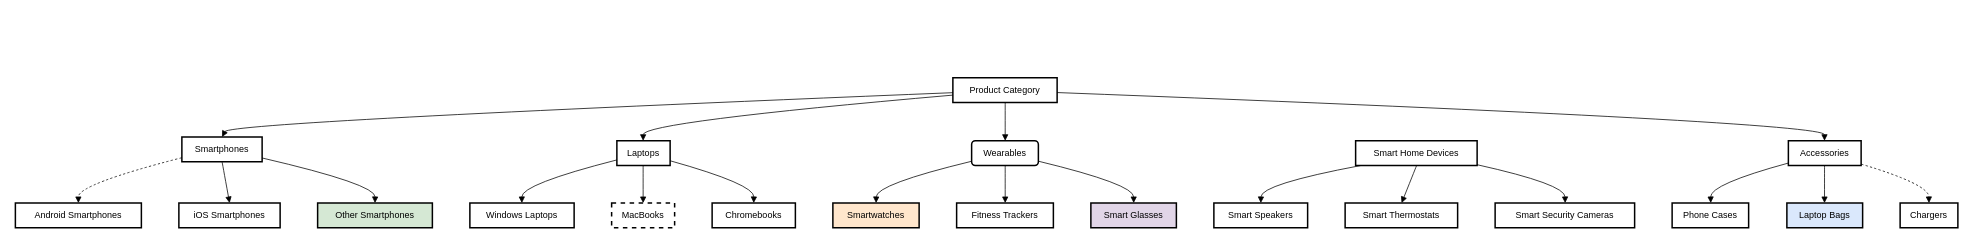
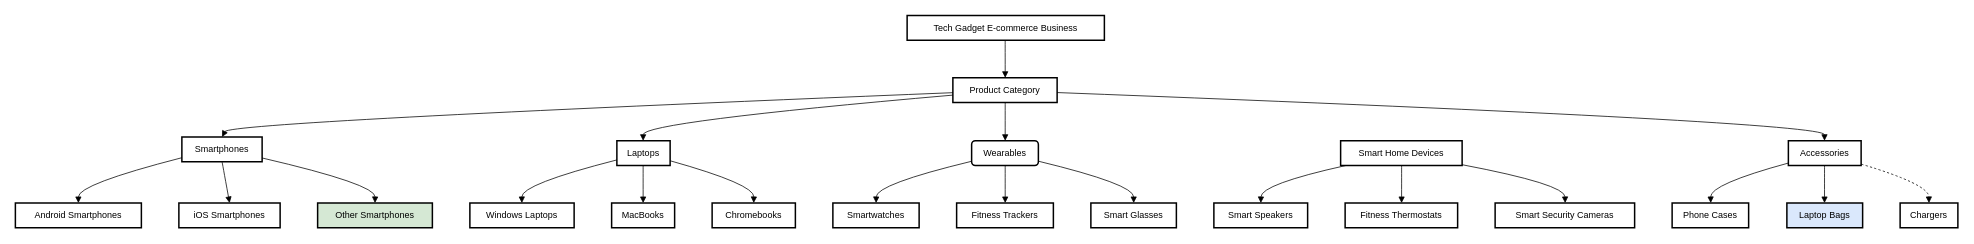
none -> (1006, 28)
none -> (1005, 56)
(1416, 153) -> (1401, 153)
(127, 173) -> (127, 173)
(643, 215) -> (643, 215)
(876, 215) -> (876, 215)
(1134, 215) -> (1134, 215)
(1401, 216) -> (1401, 216)
